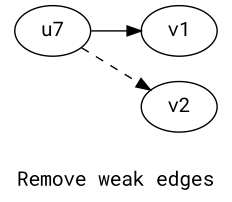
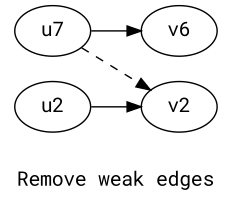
(179, 31) -> (179, 31)
none -> (53, 107)
